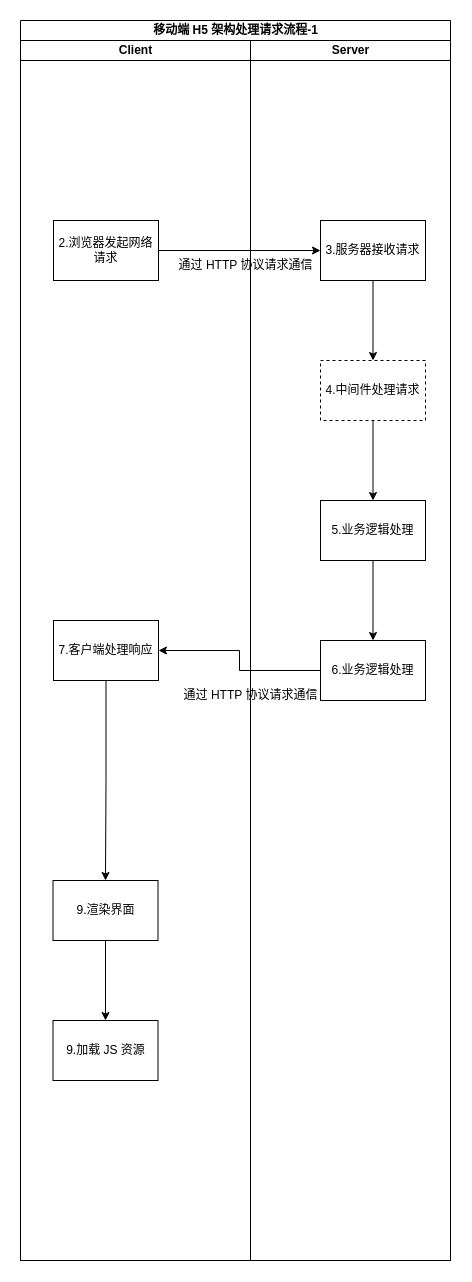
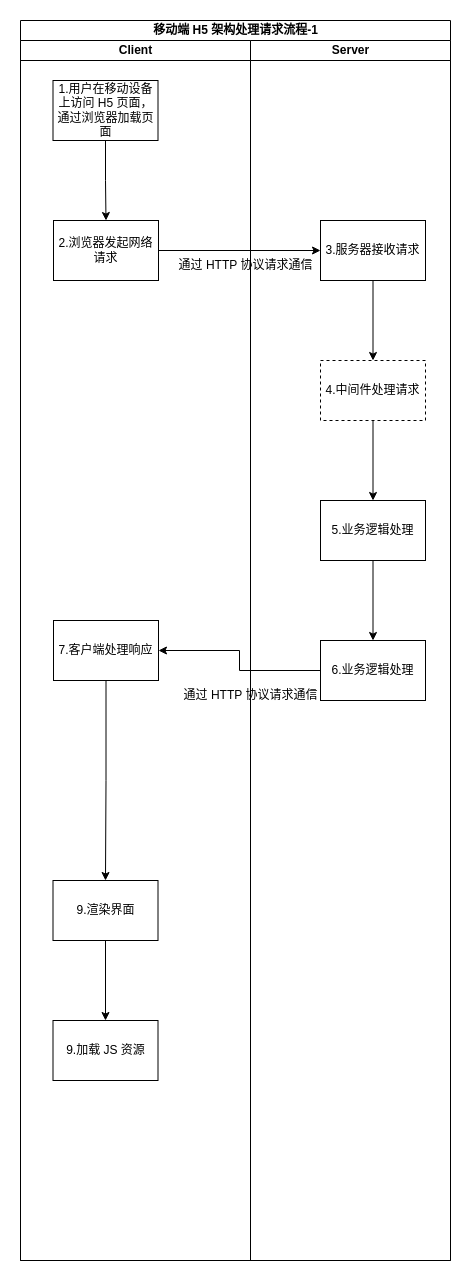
none -> (106, 111)
none -> (106, 177)
